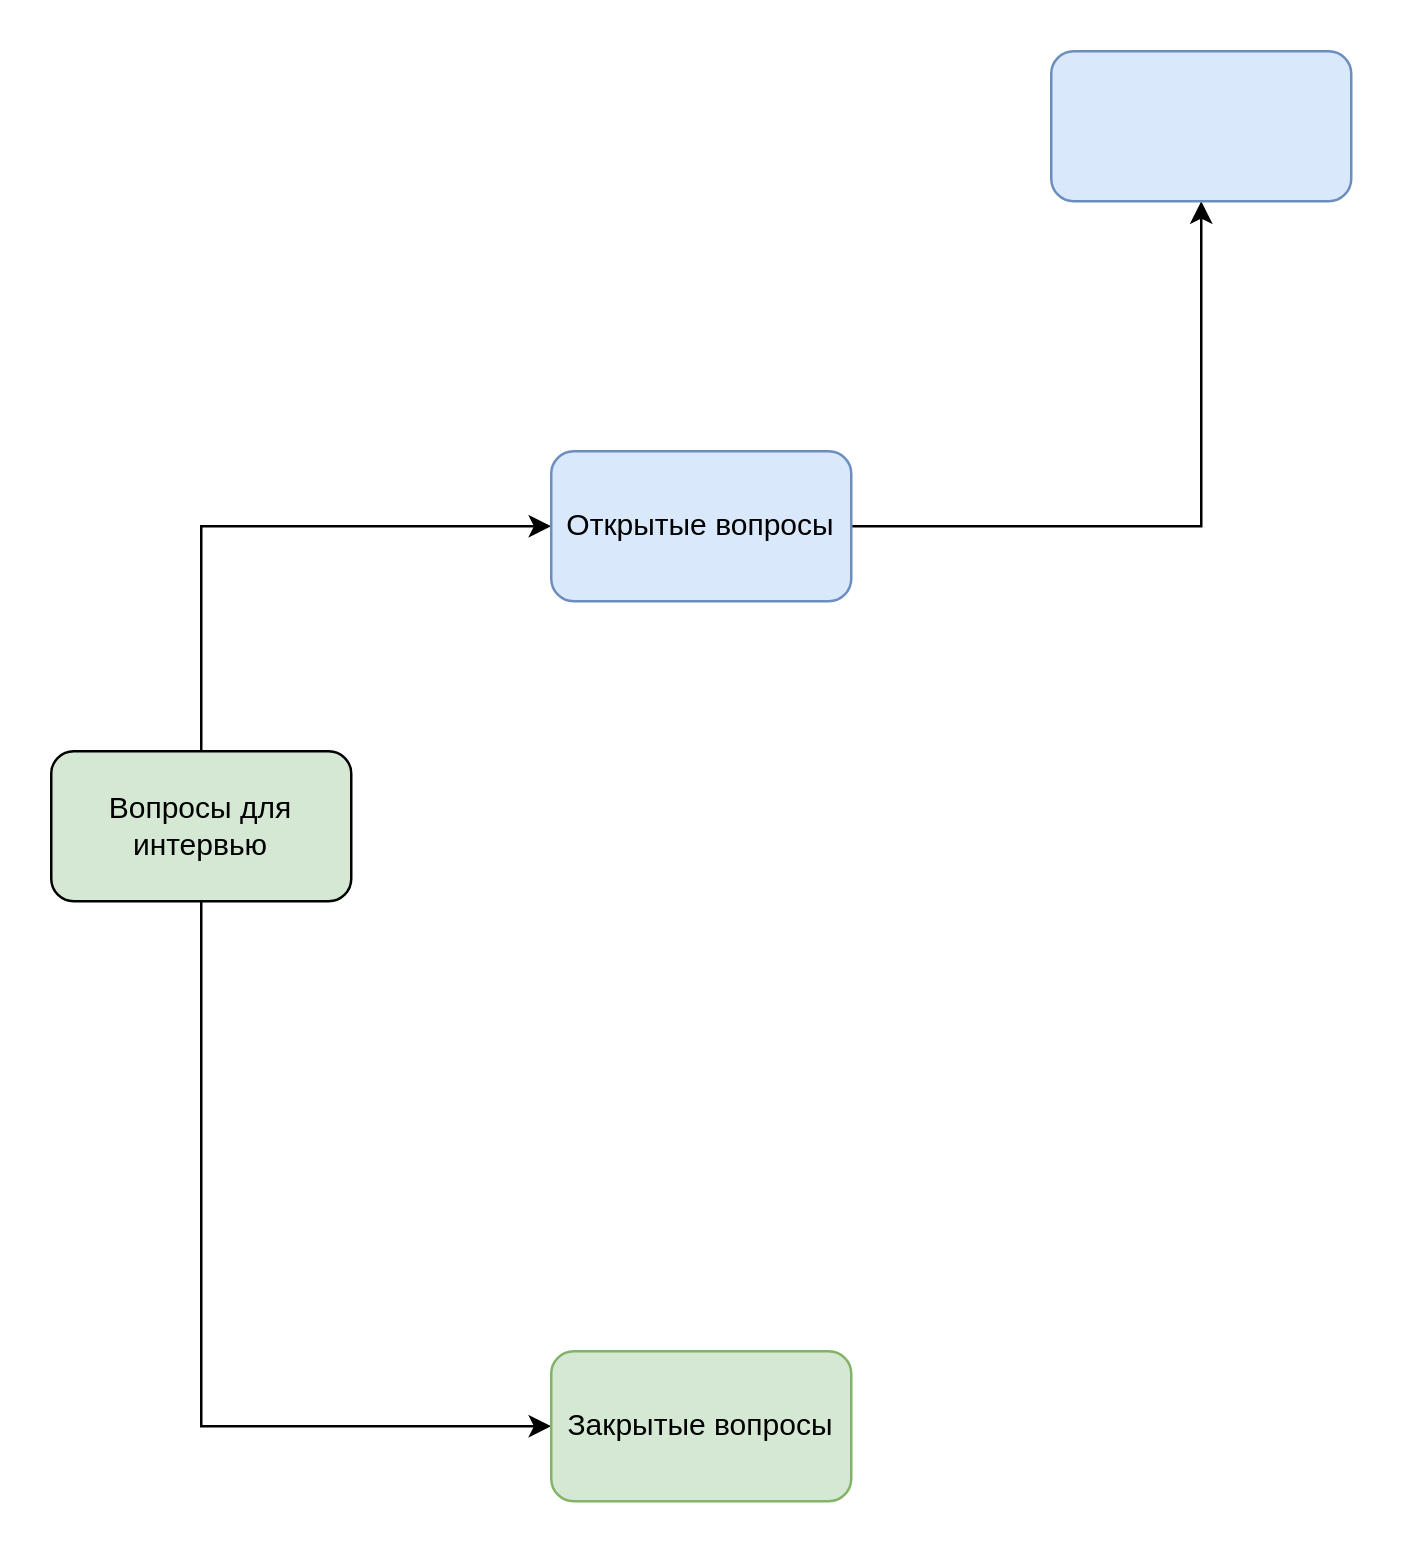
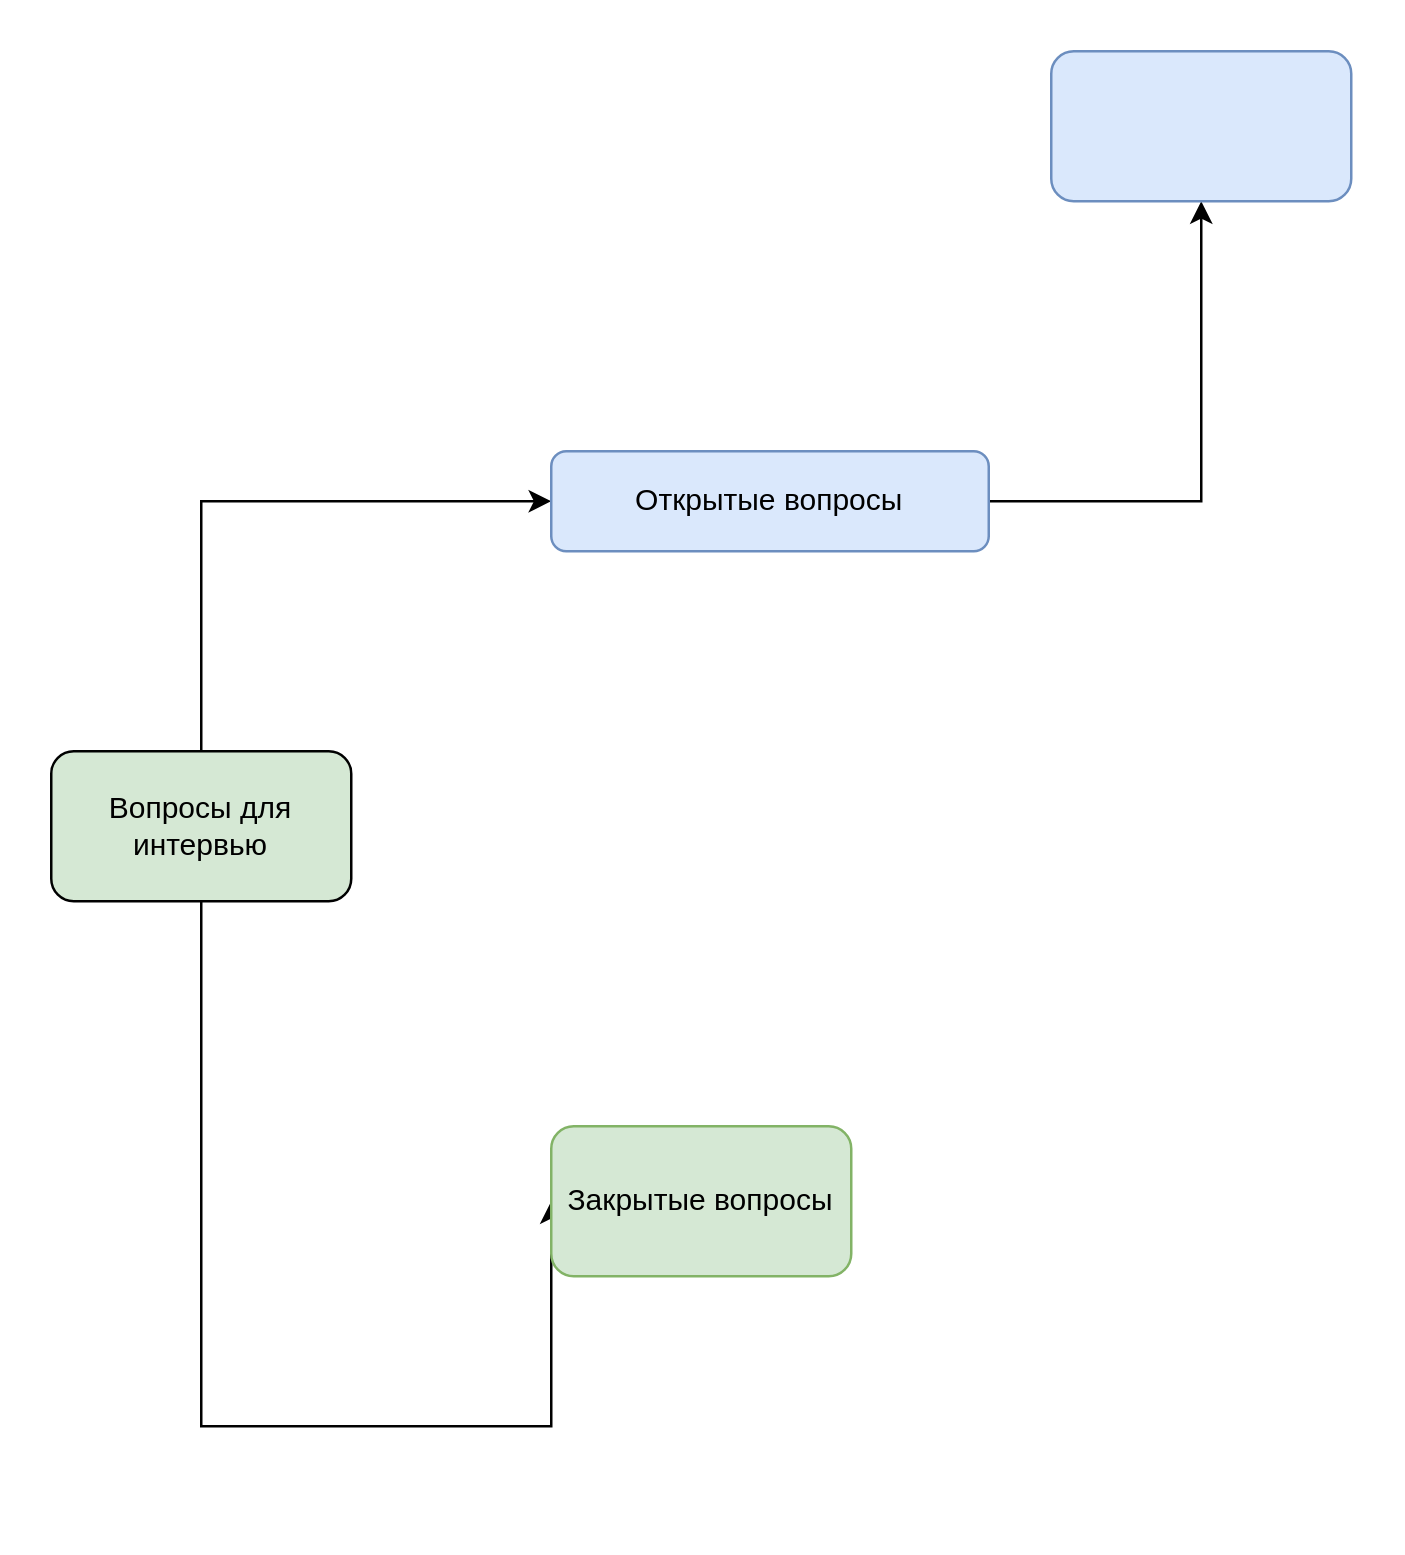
(701, 526) -> (770, 501)
(701, 1426) -> (701, 1201)
